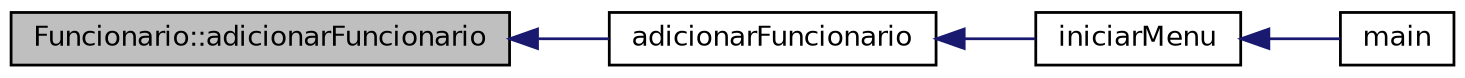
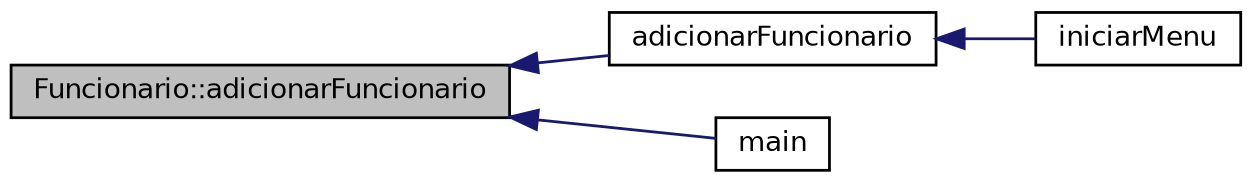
(1305, 39) -> (627, 129)
